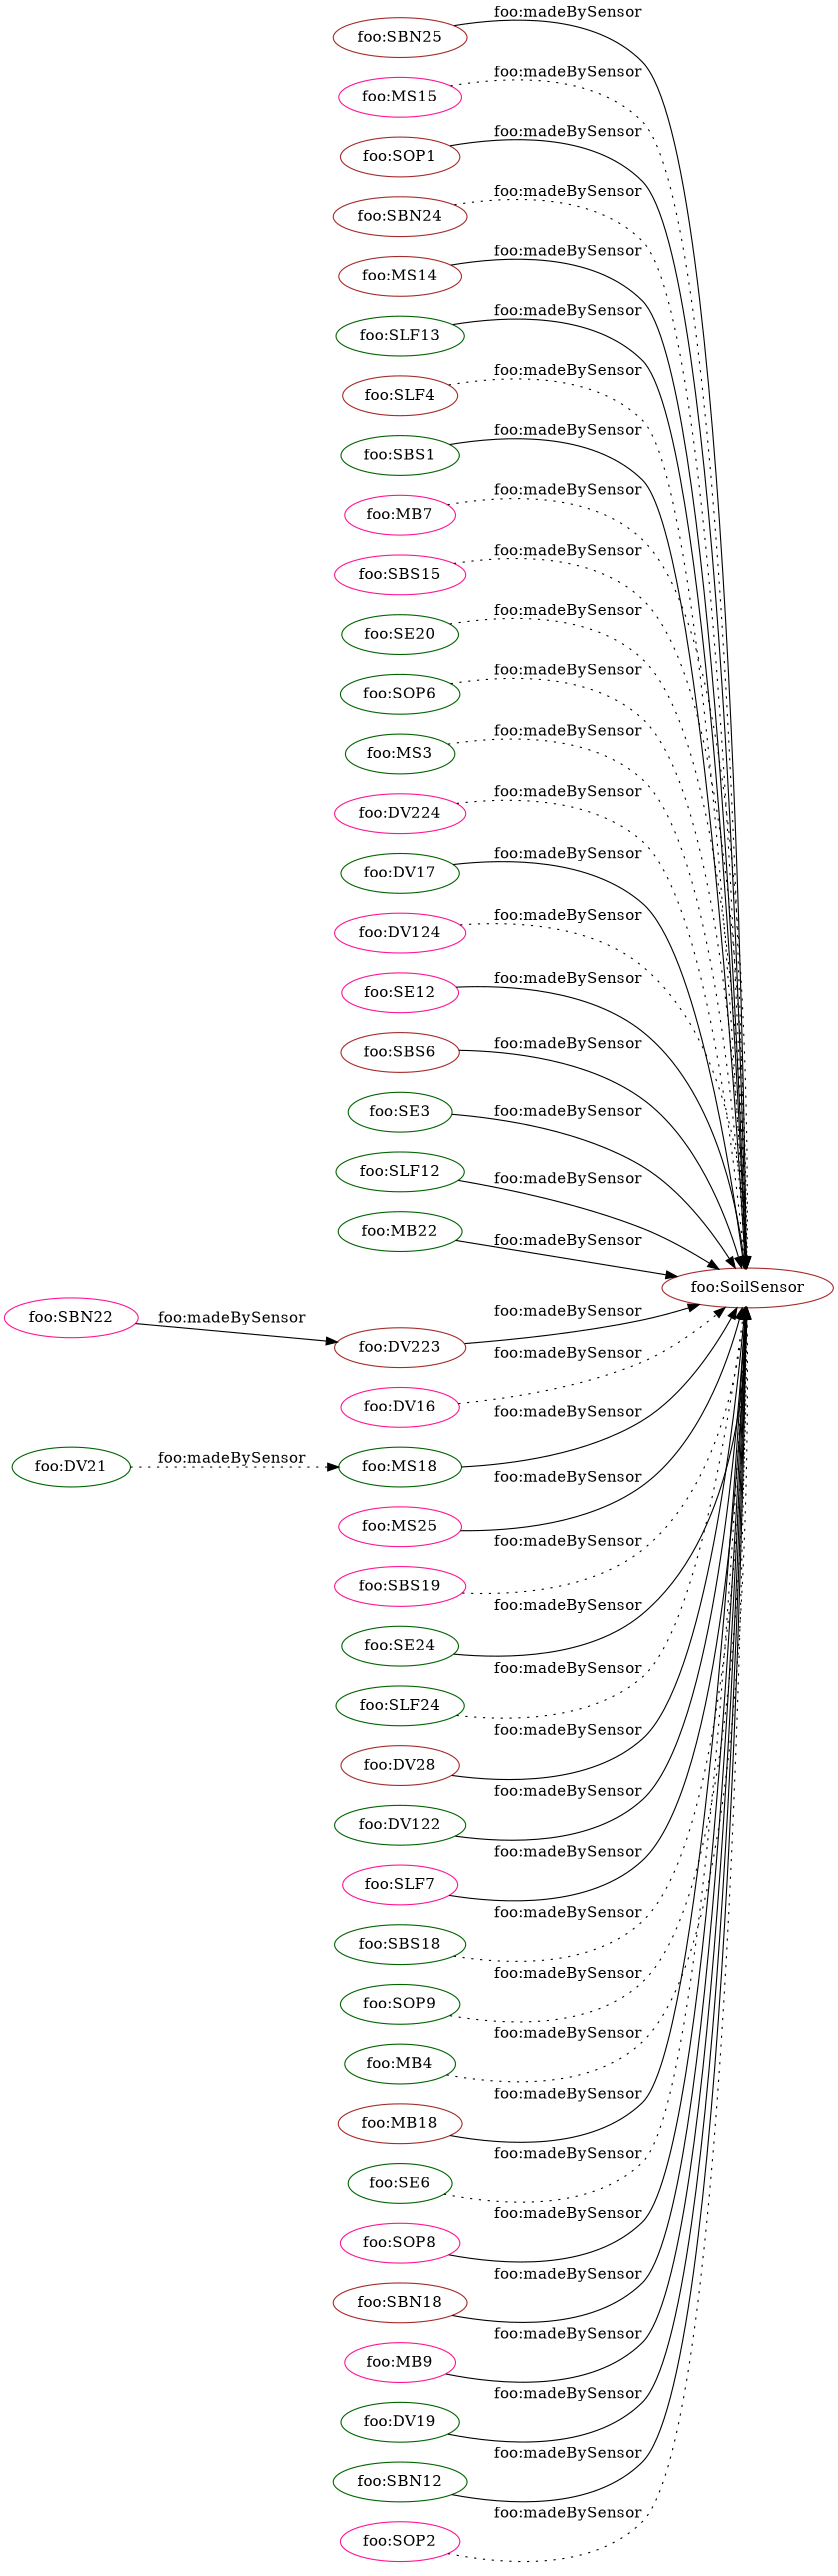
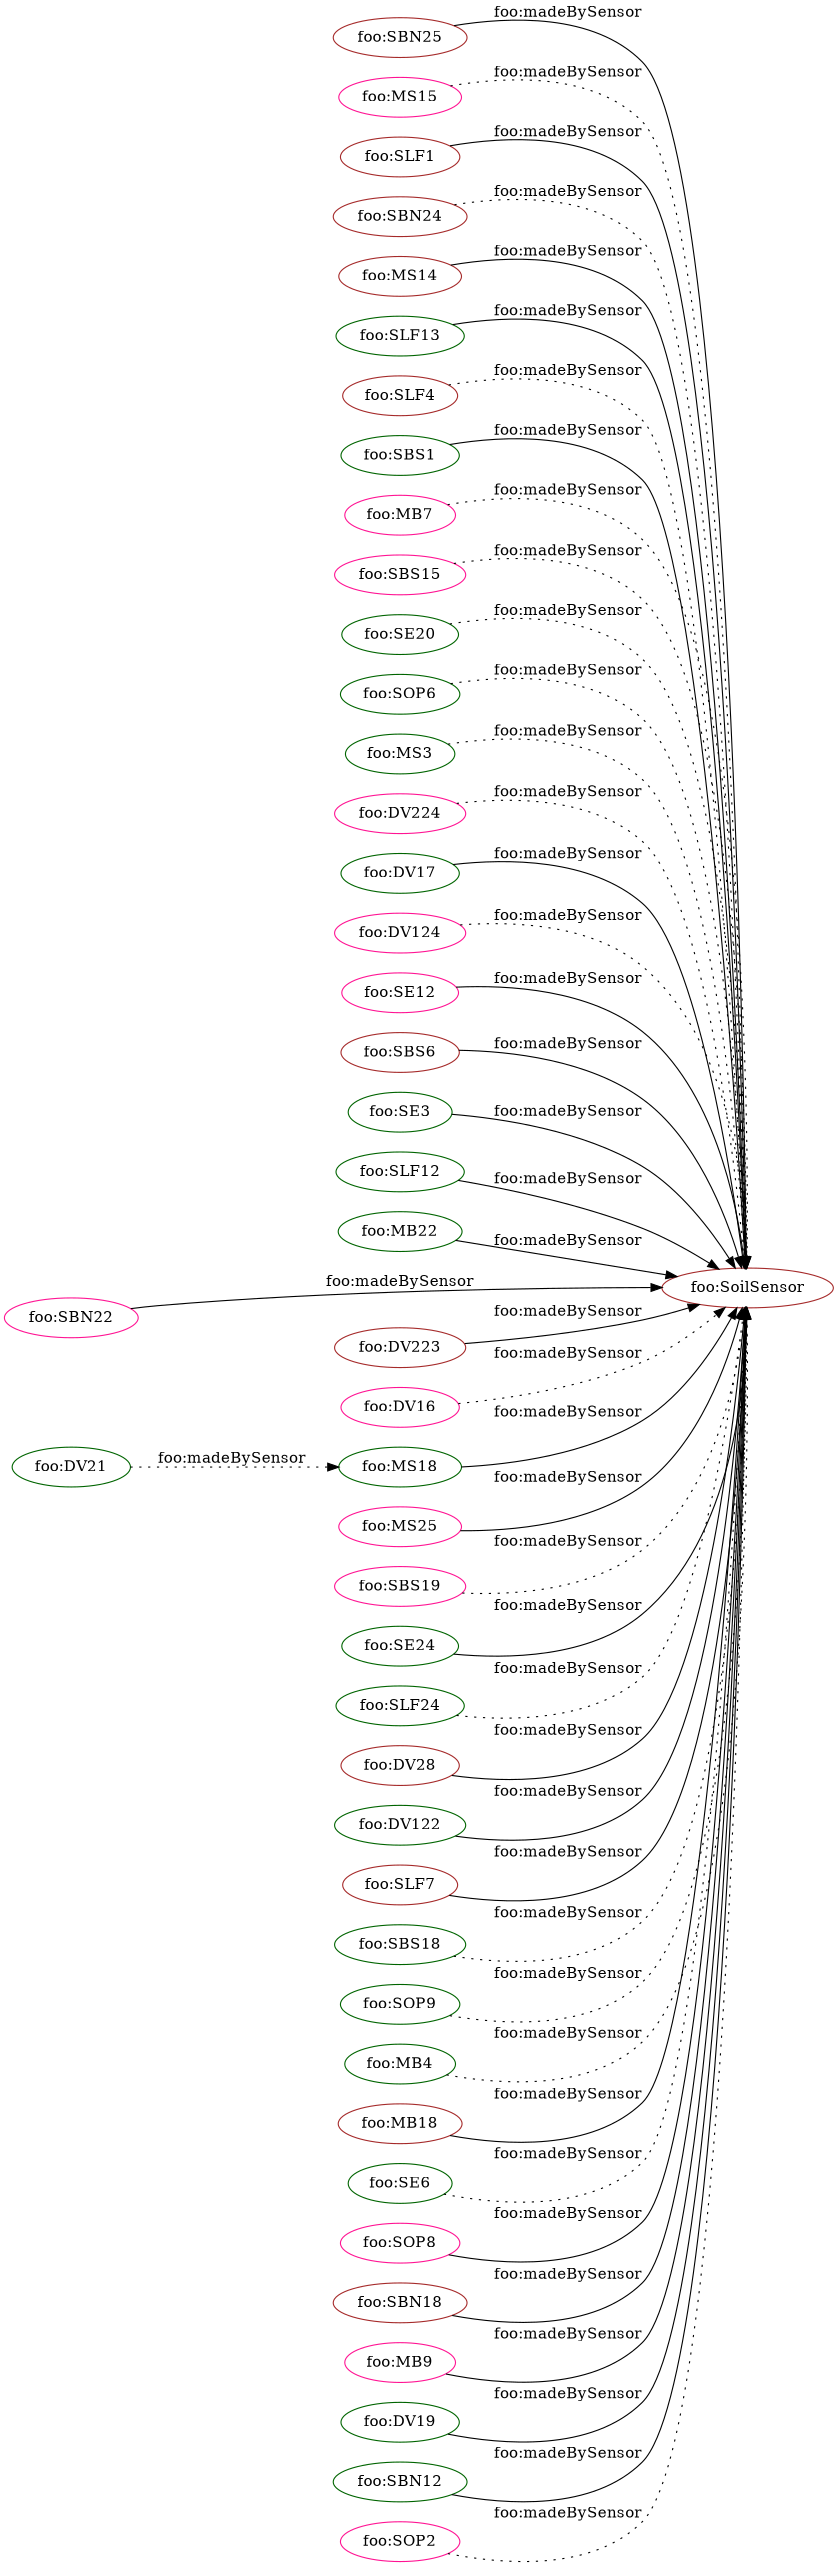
(400, 157) -> (400, 157)
(231, 1332) -> (391, 1292)
(400, 1885) -> (400, 1885)
